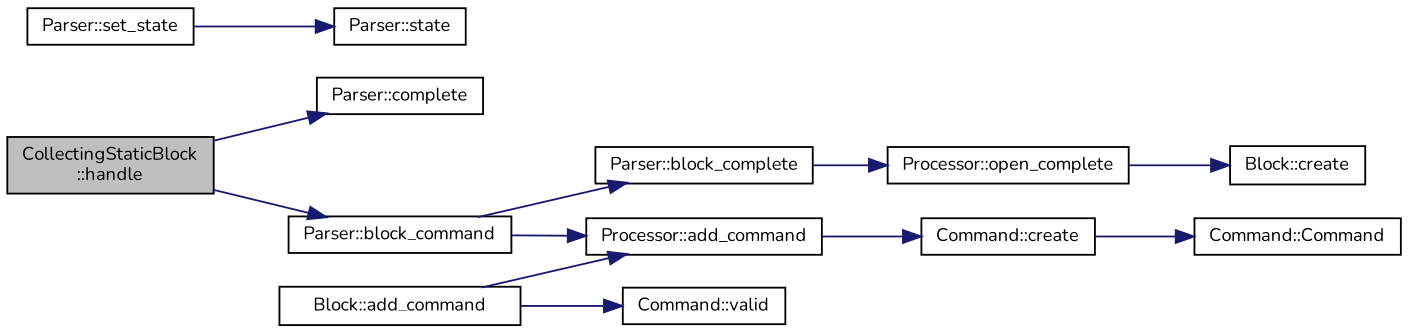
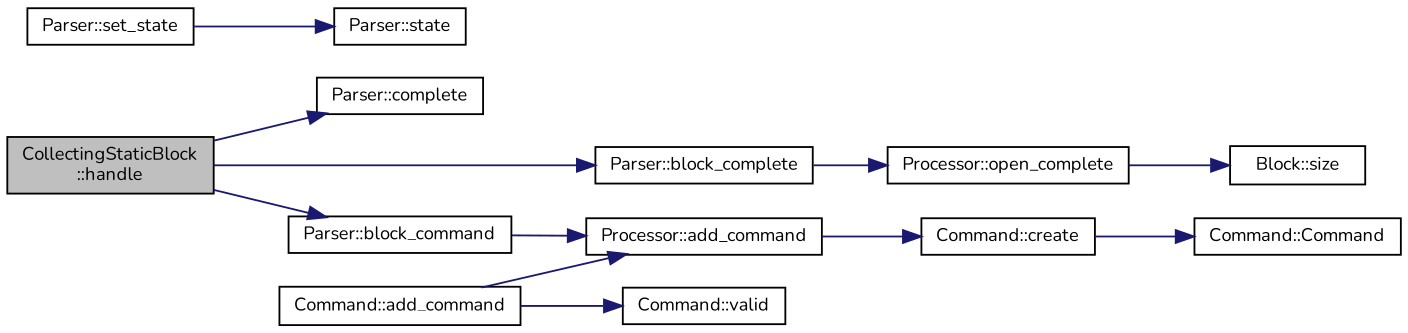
(1298, 165) -> (1298, 165)
(543, 202) -> (395, 165)
(400, 306) -> (400, 306)
